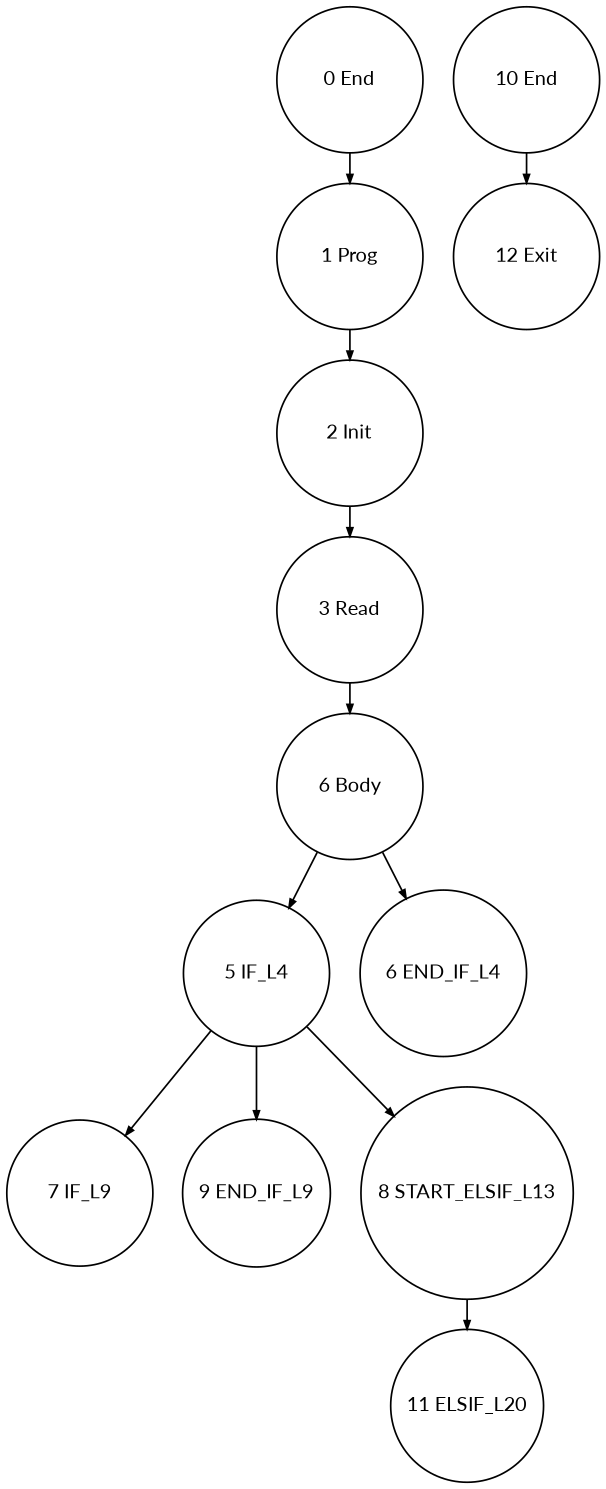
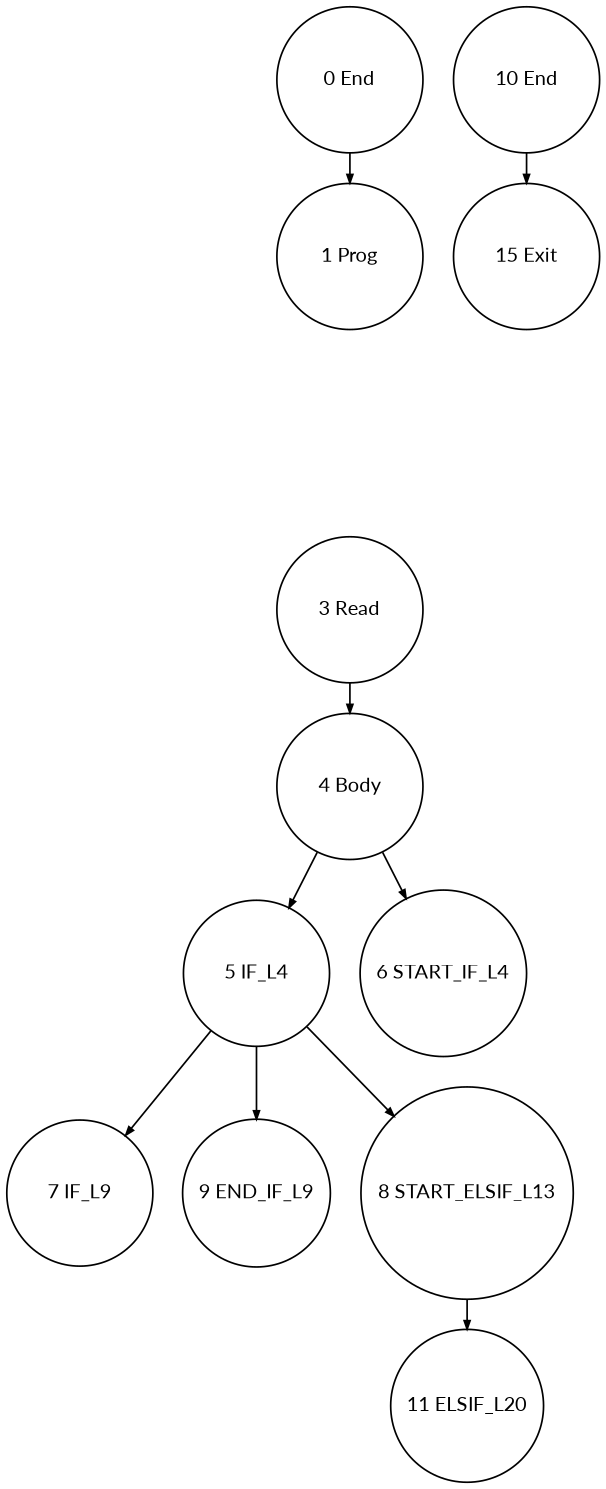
(527, 256) -> (527, 256)
(350, 433) -> none
(350, 786) -> (350, 786)
(443, 973) -> (443, 973)
